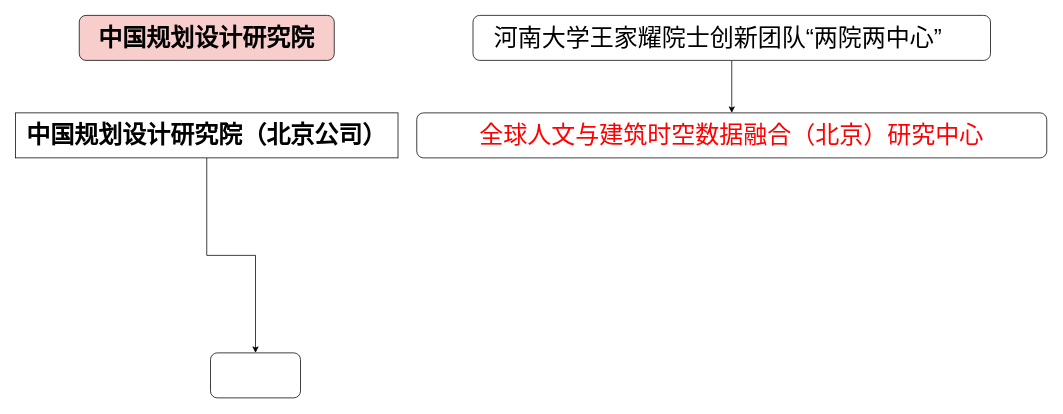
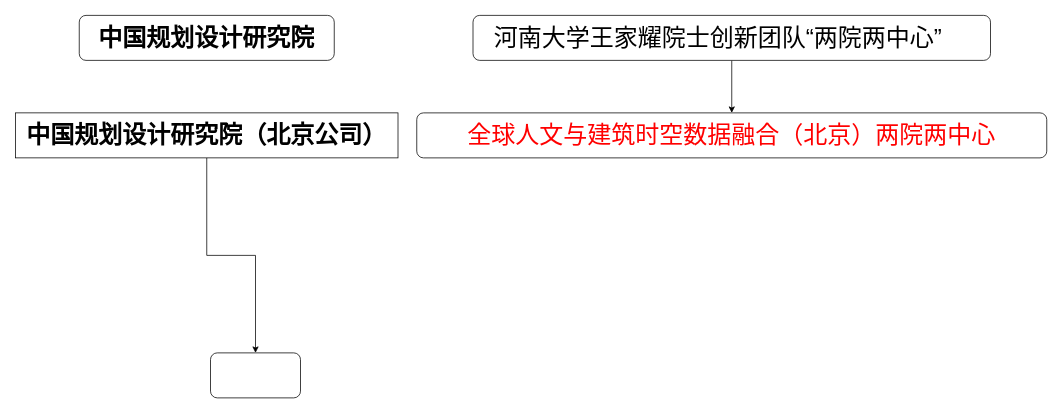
(207, 38) -> (207, 38)
(732, 135) -> (732, 135)
